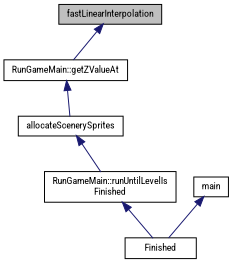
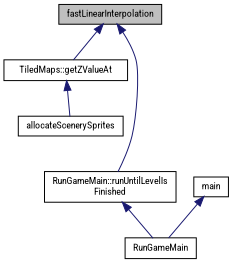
(66, 70) -> (66, 70)
(91, 158) -> (137, 102)
(161, 248) -> (161, 248)
